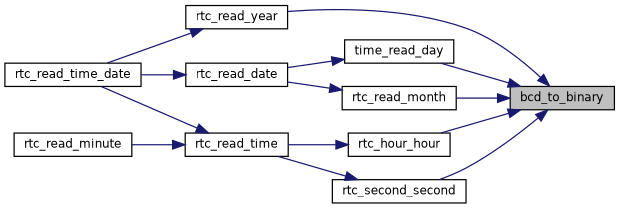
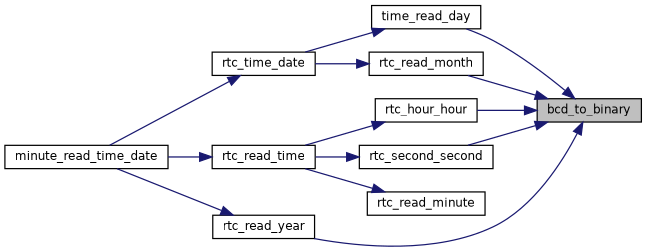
(73, 75) -> (86, 157)
(237, 75) -> (264, 64)
(152, 145) -> (339, 179)
